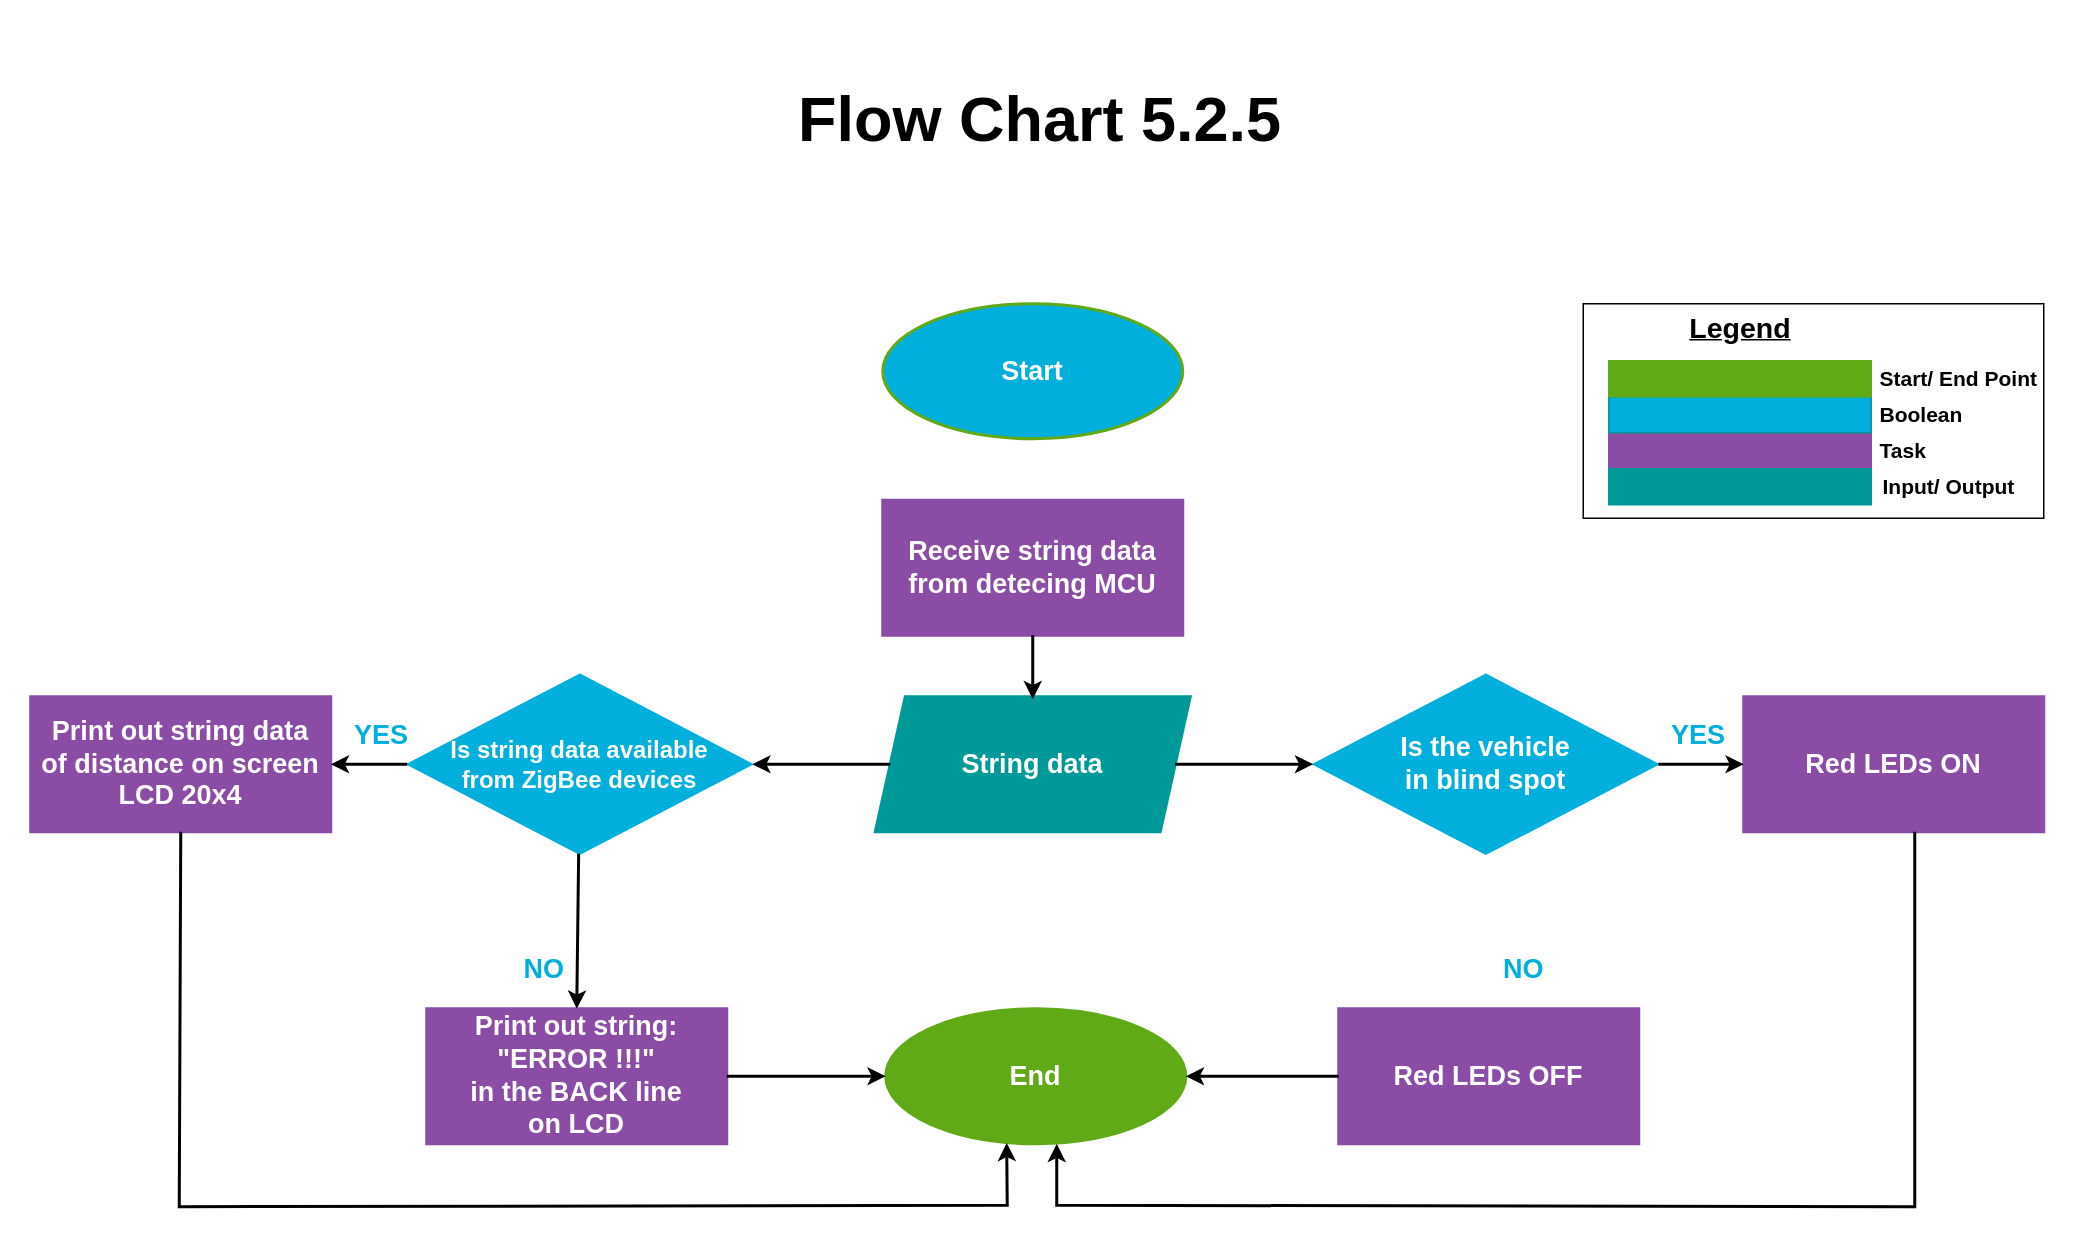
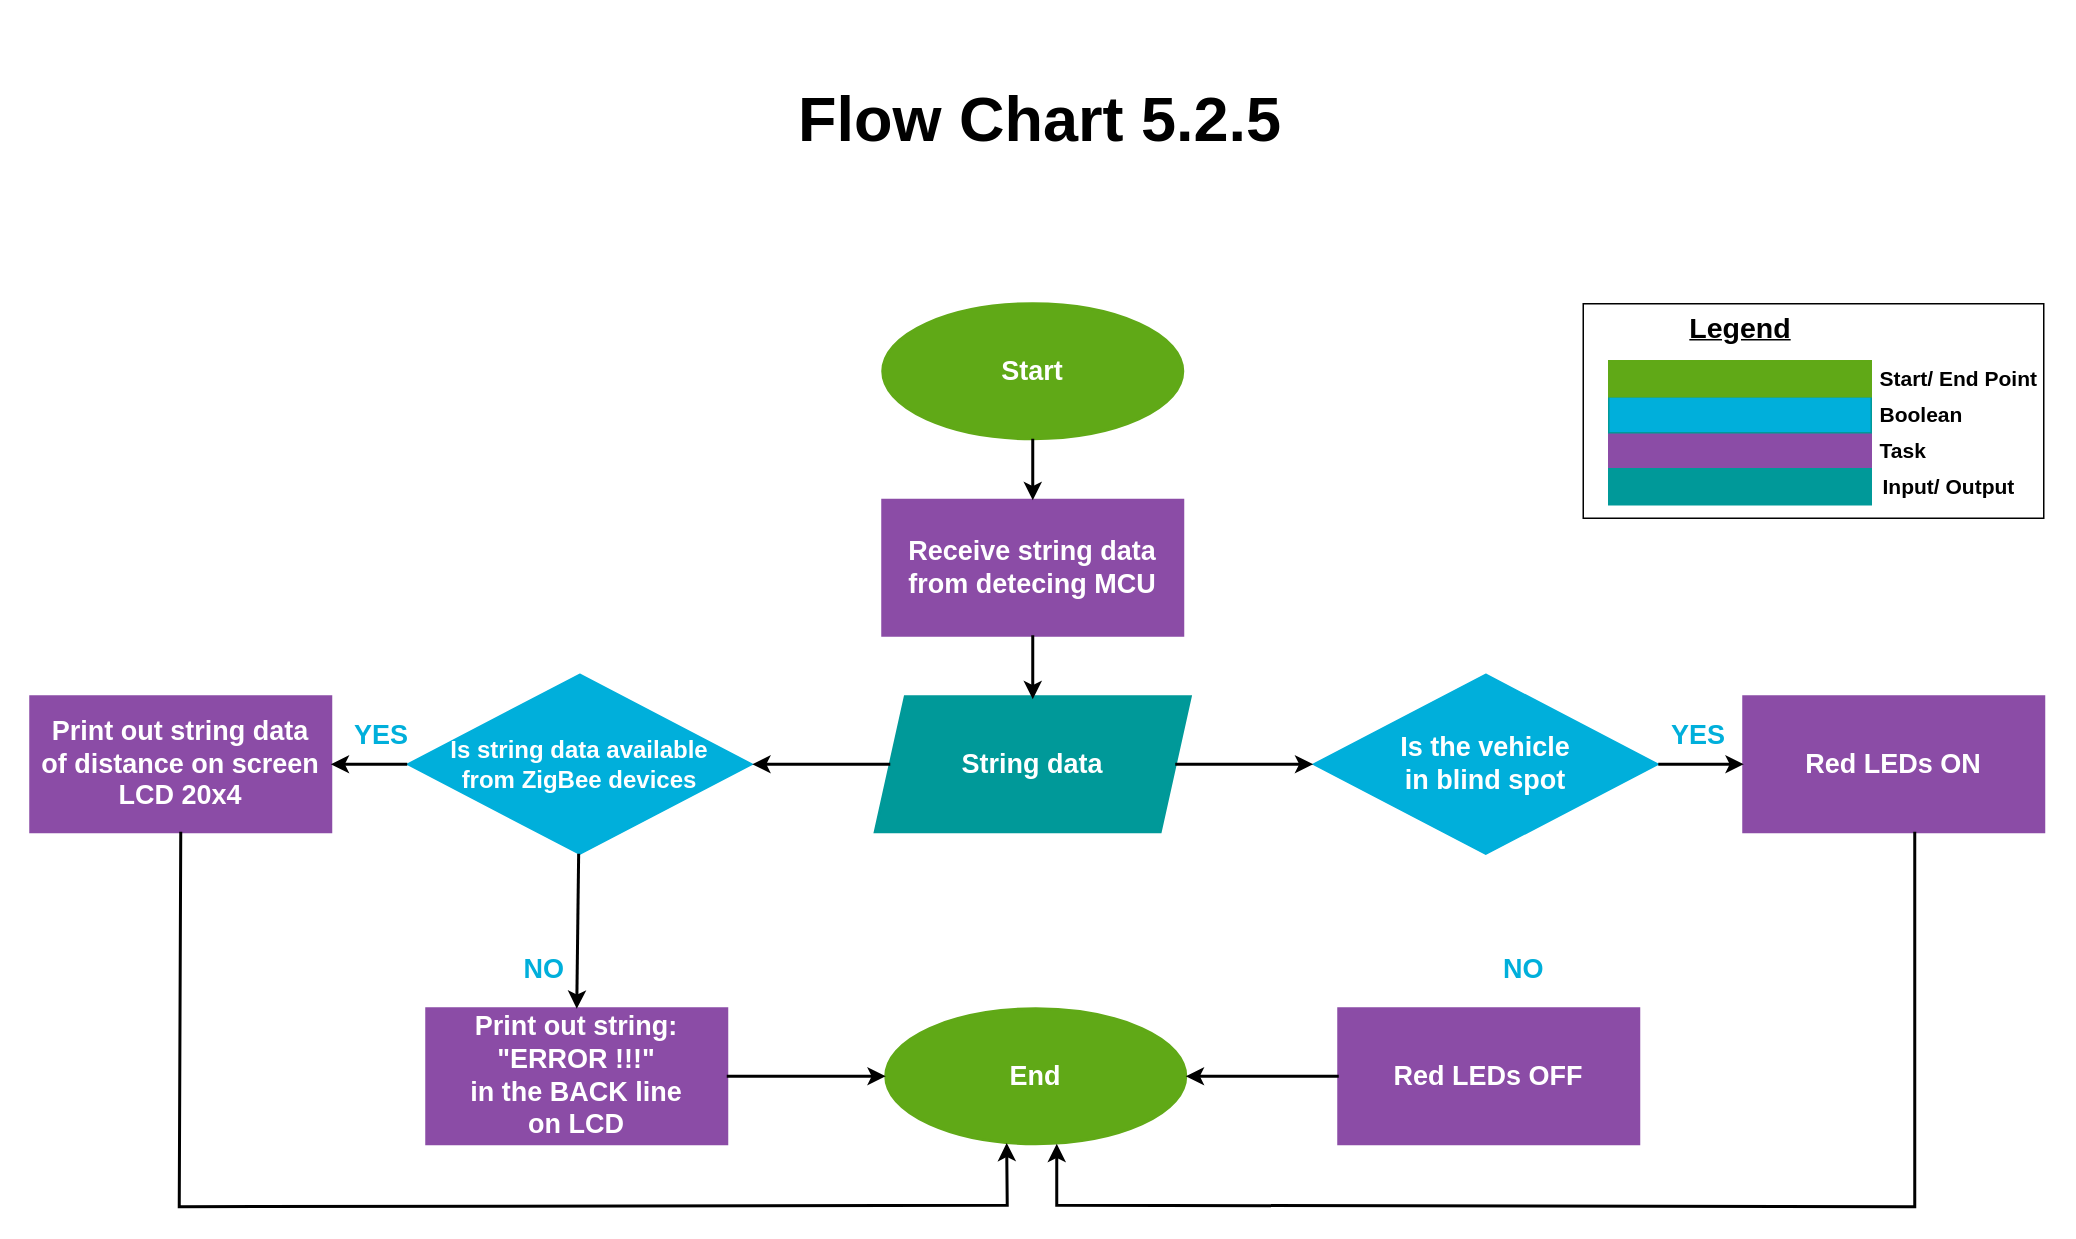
(1033, 371) -> (1033, 371)
none -> (1033, 463)
